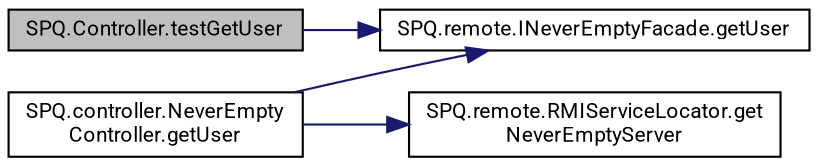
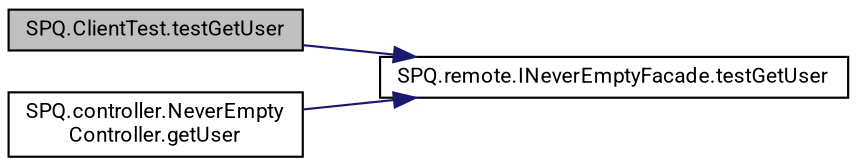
(156, 30) -> (156, 30)
(595, 30) -> (614, 77)
(595, 125) -> none
